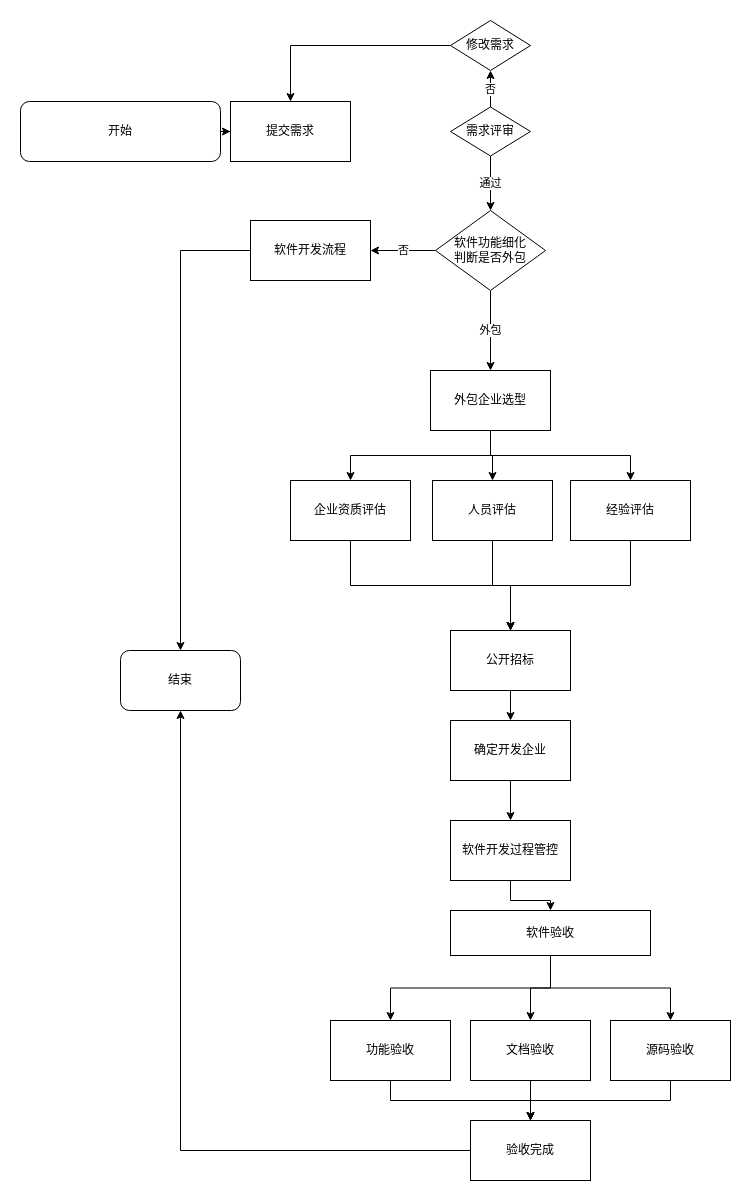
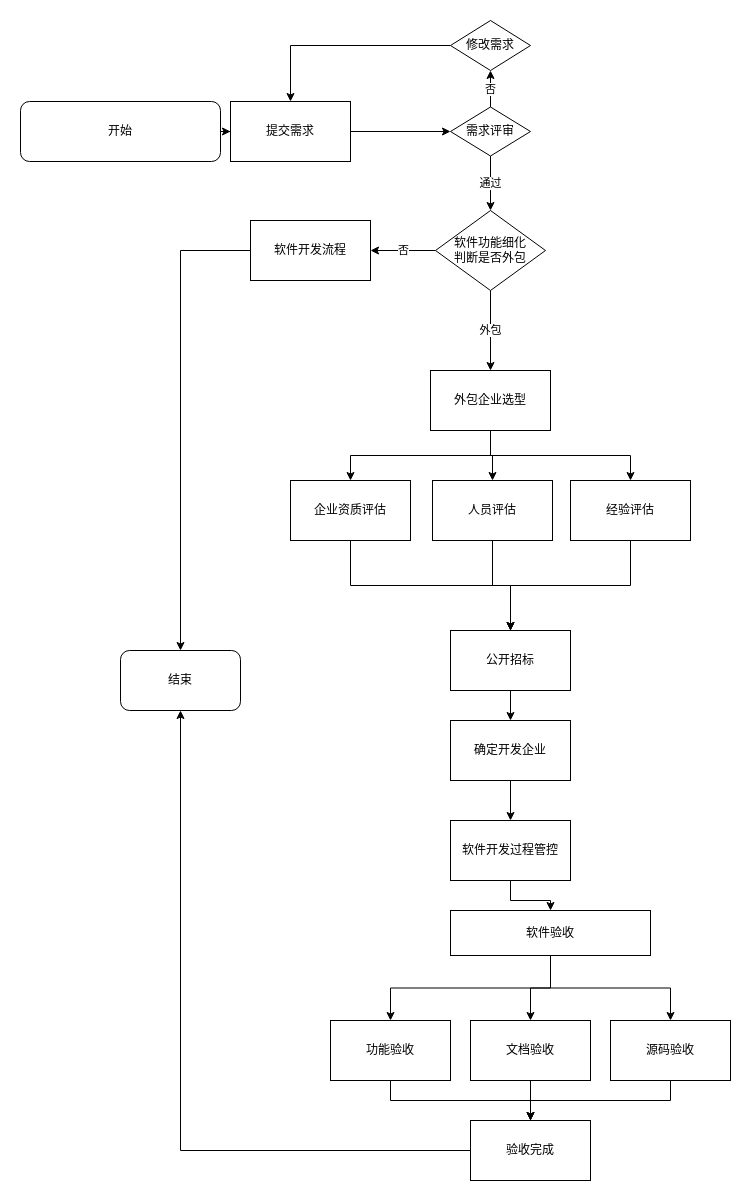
none -> (397, 132)
